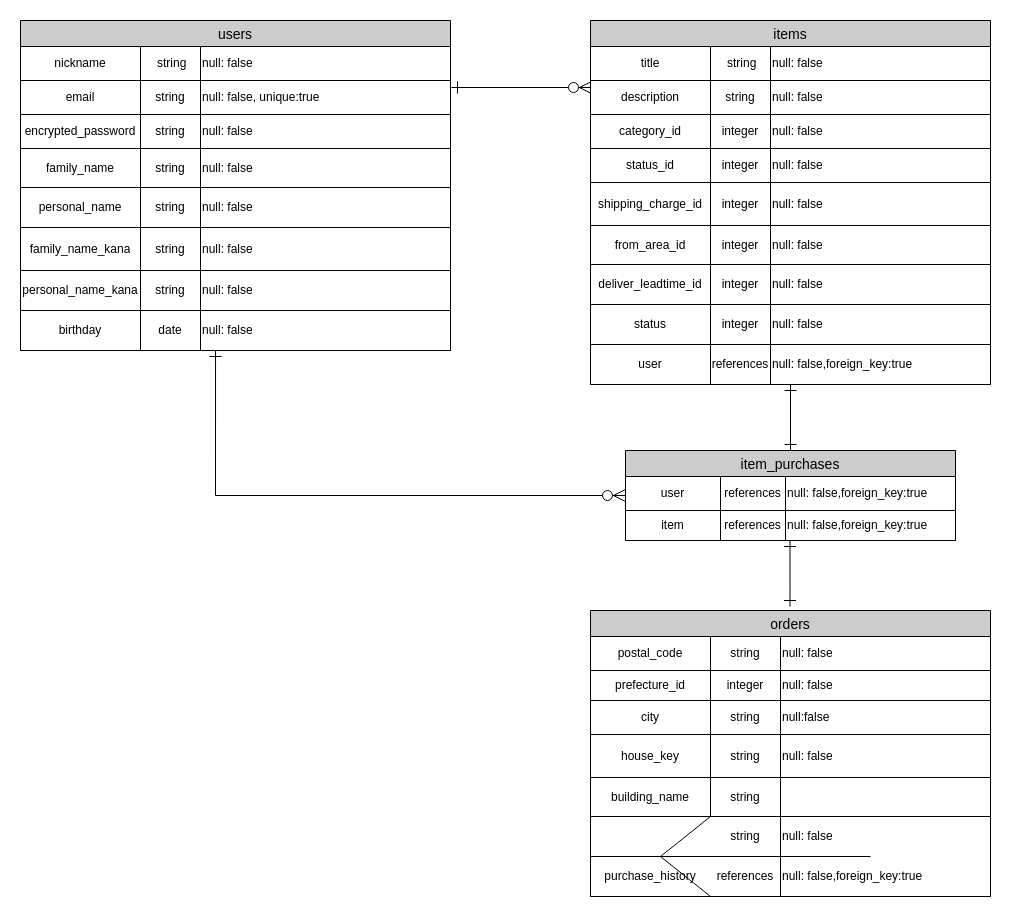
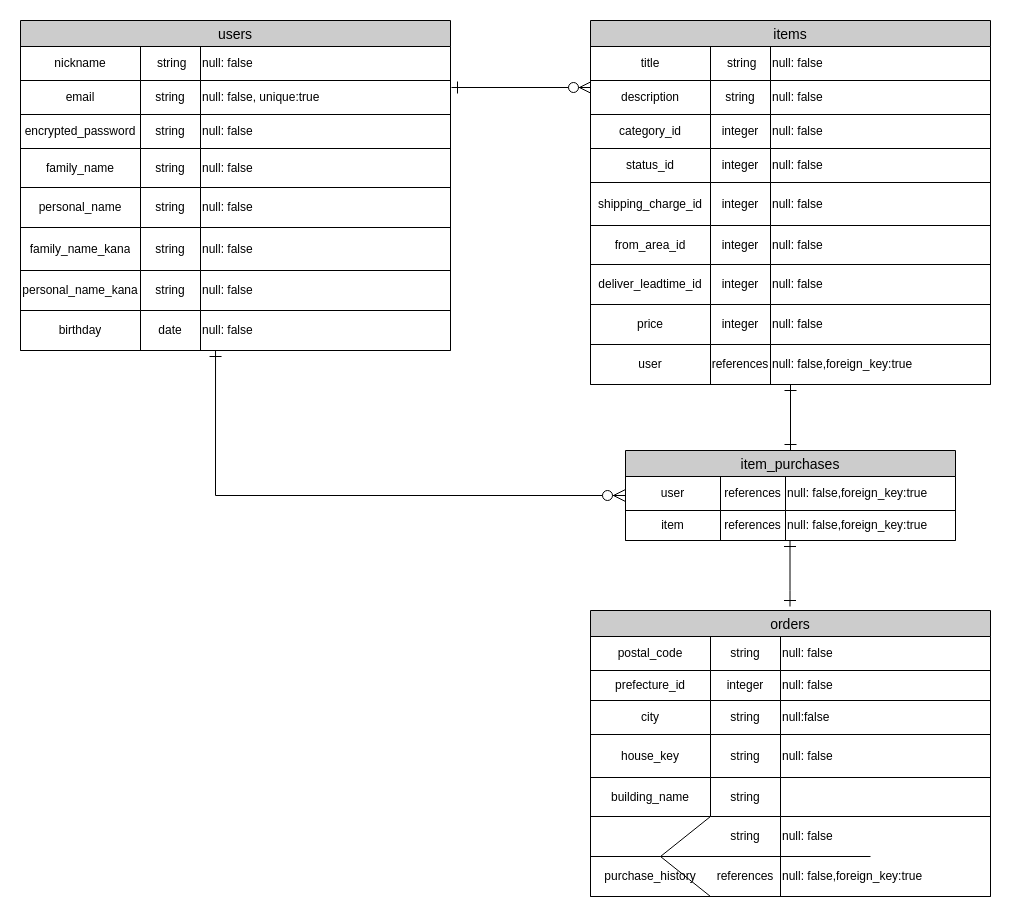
(651, 325) -> (651, 325)
